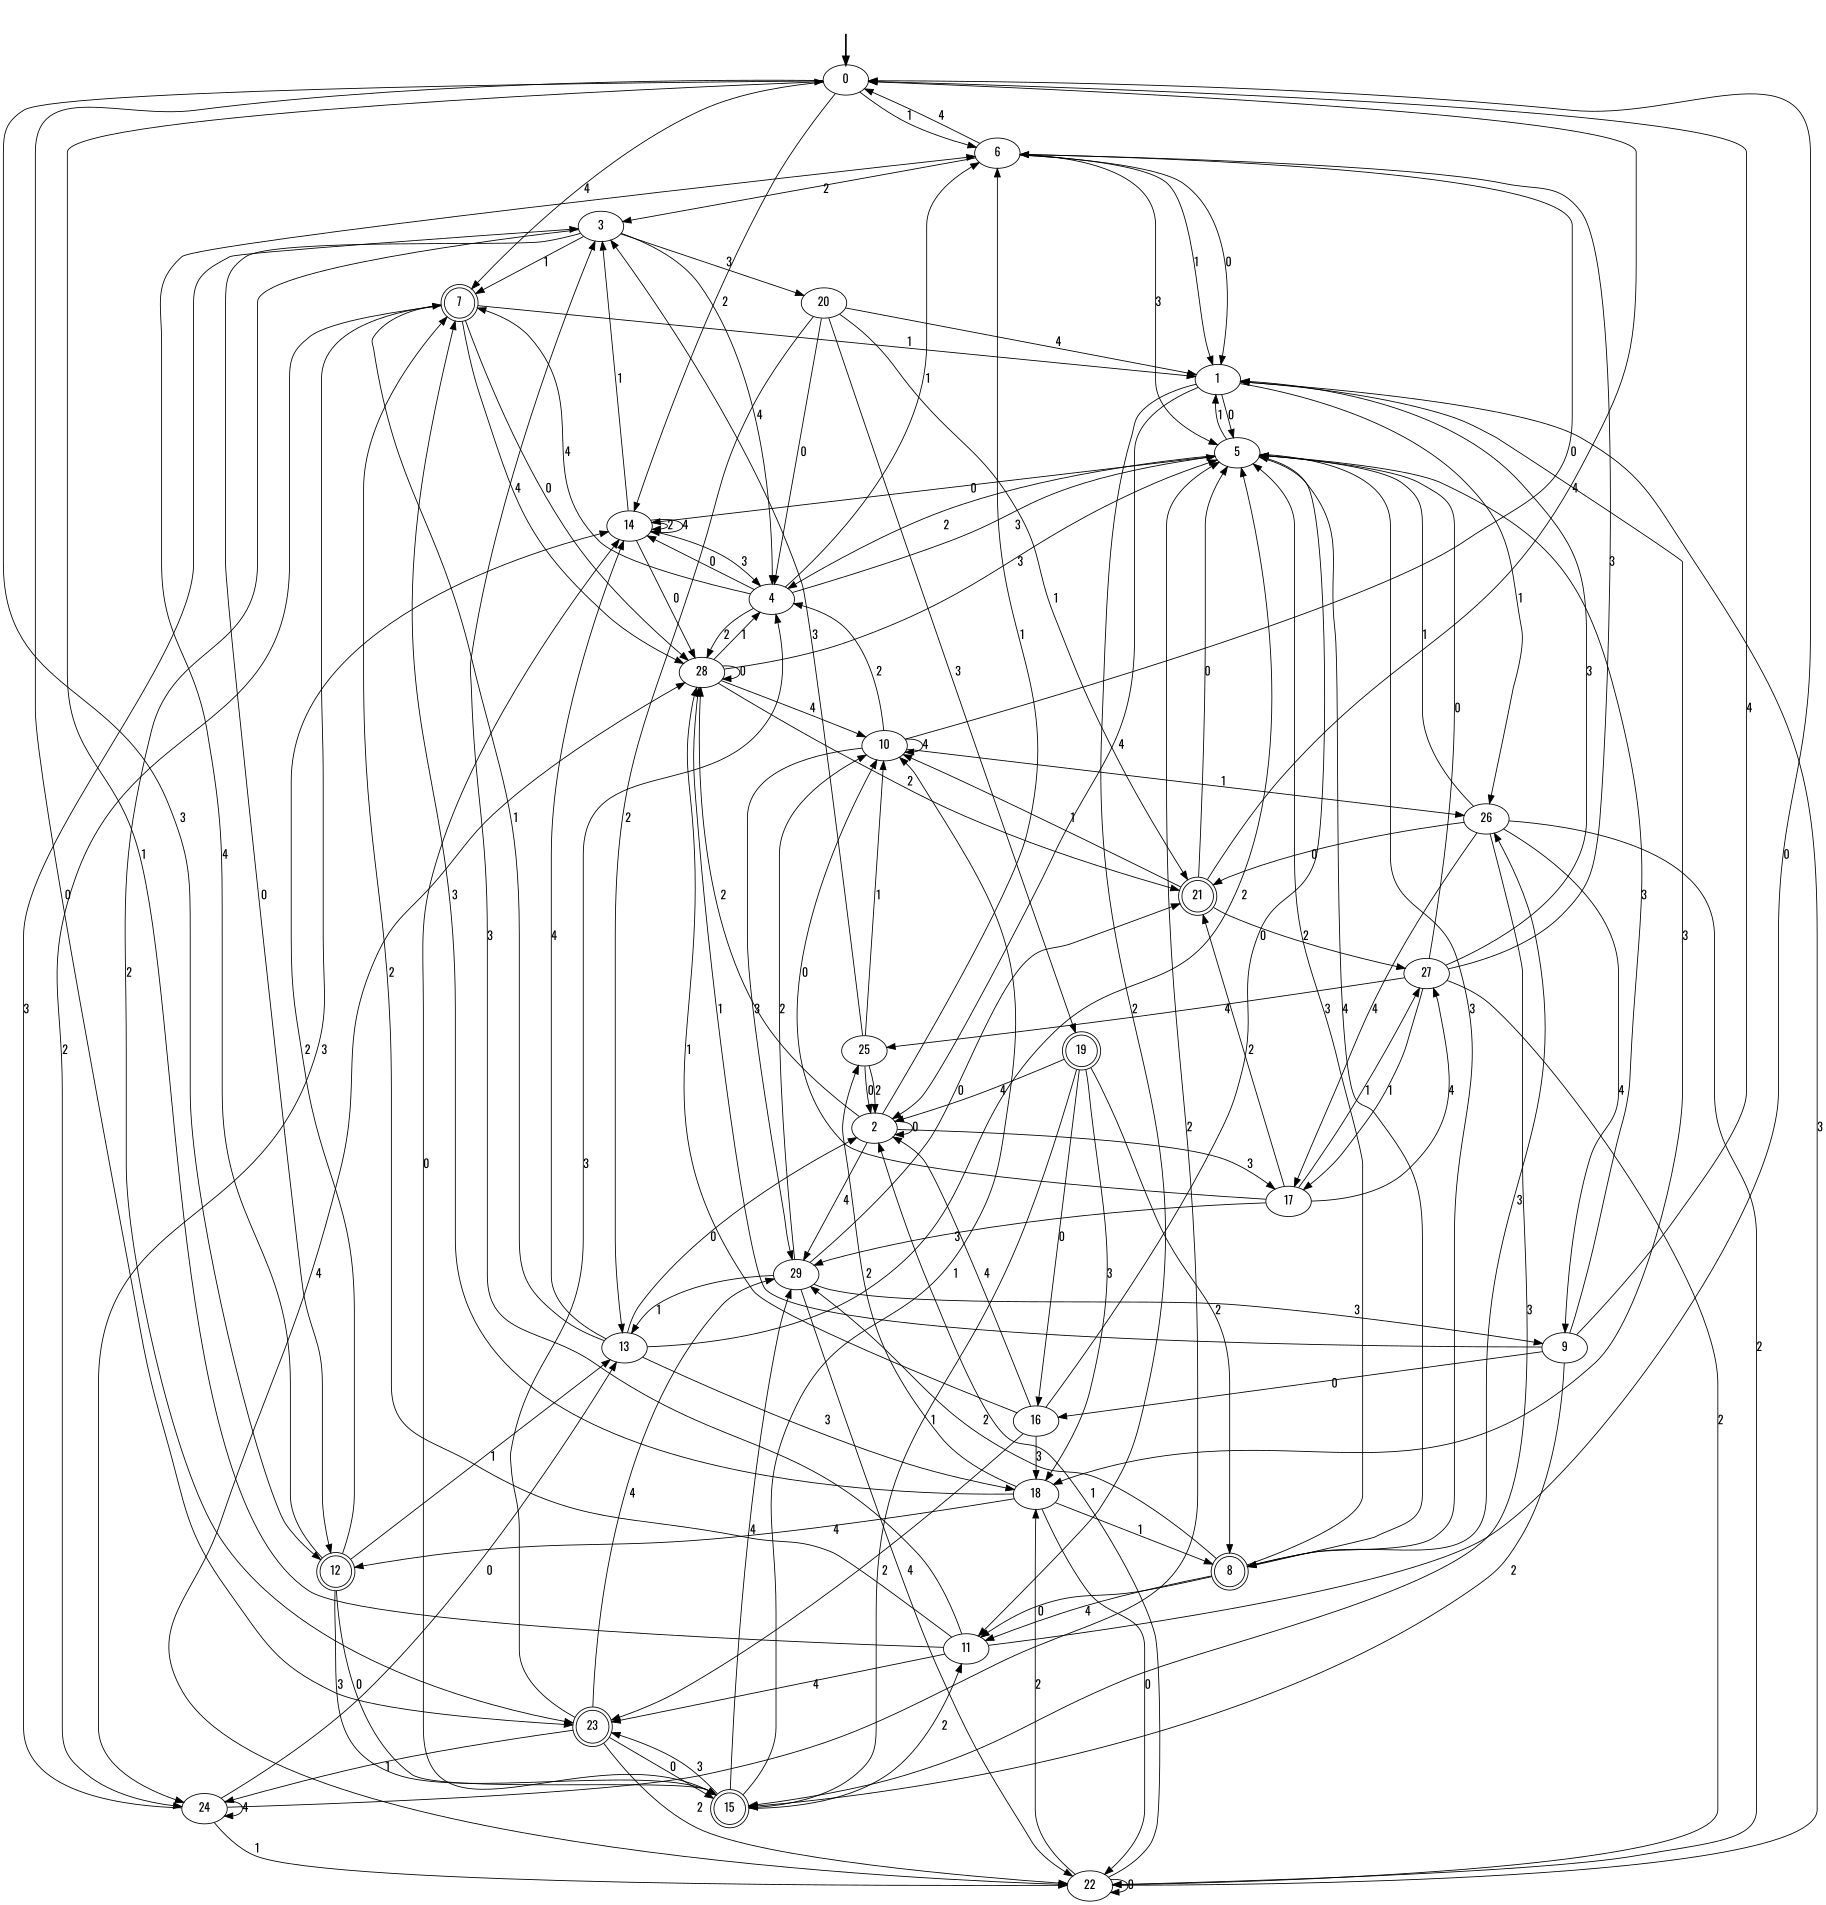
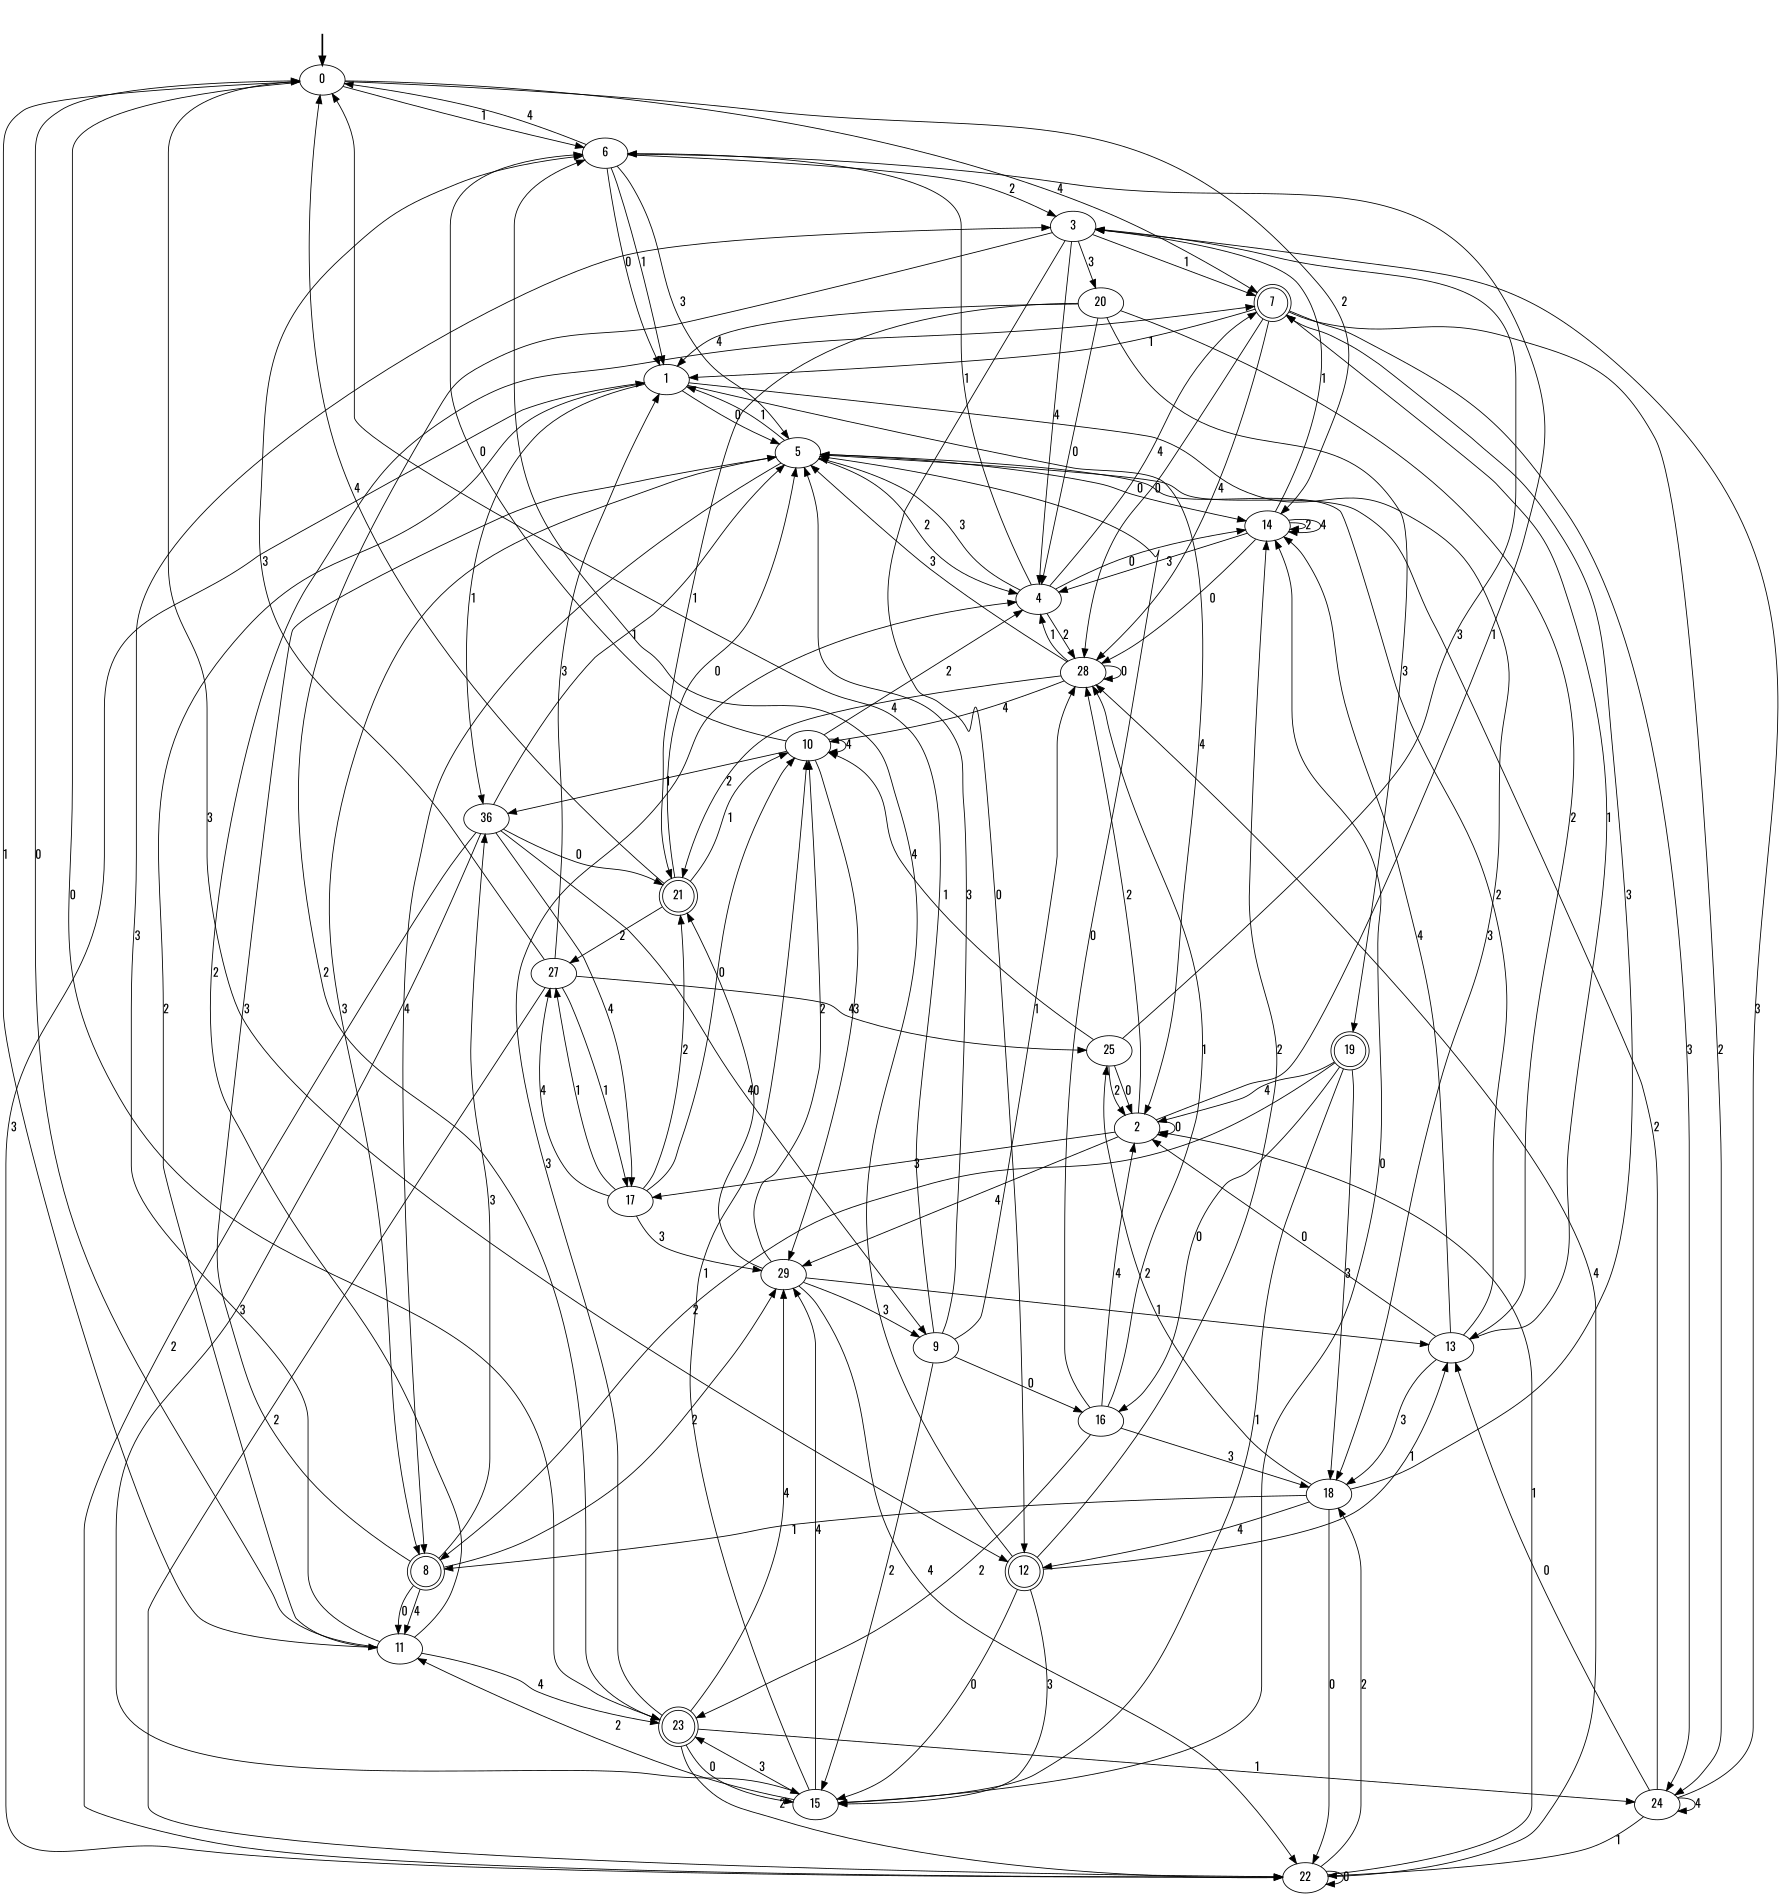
(1454, 636) -> none
(1486, 819) -> (486, 819)
(730, 1809) -> (816, 1805)
